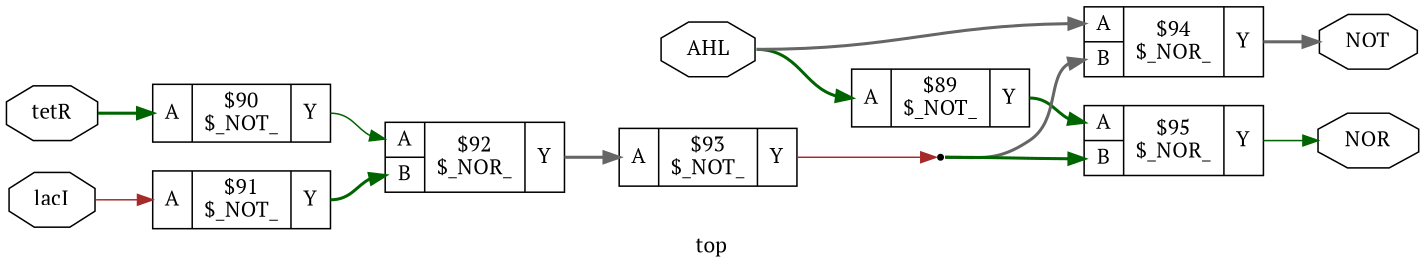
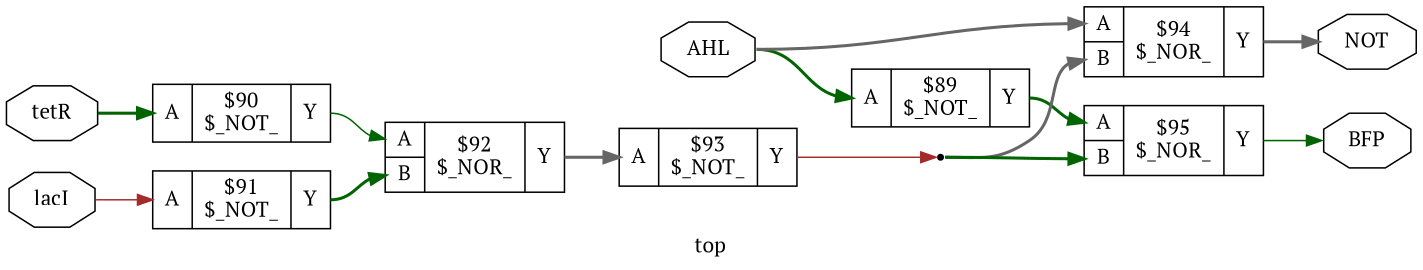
(1368, 141) -> (1367, 141)
